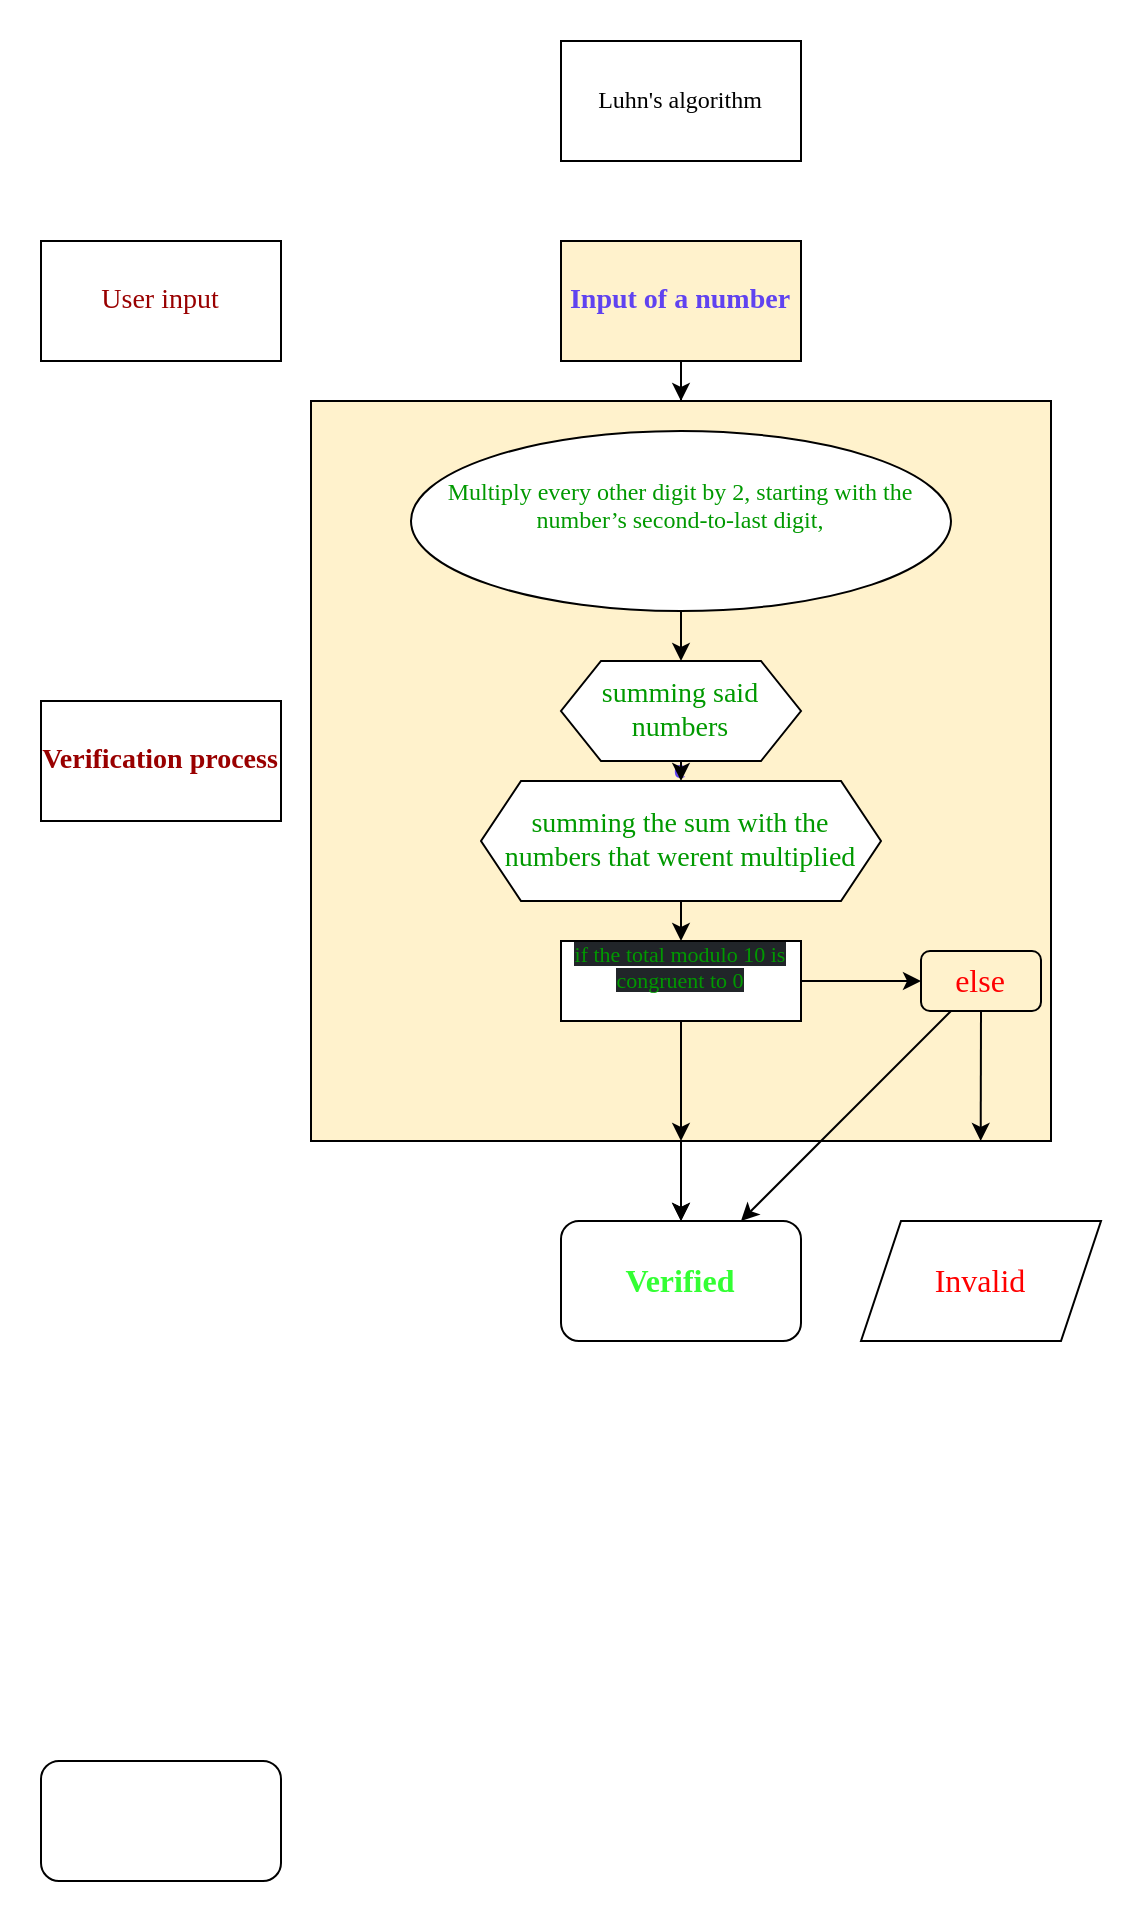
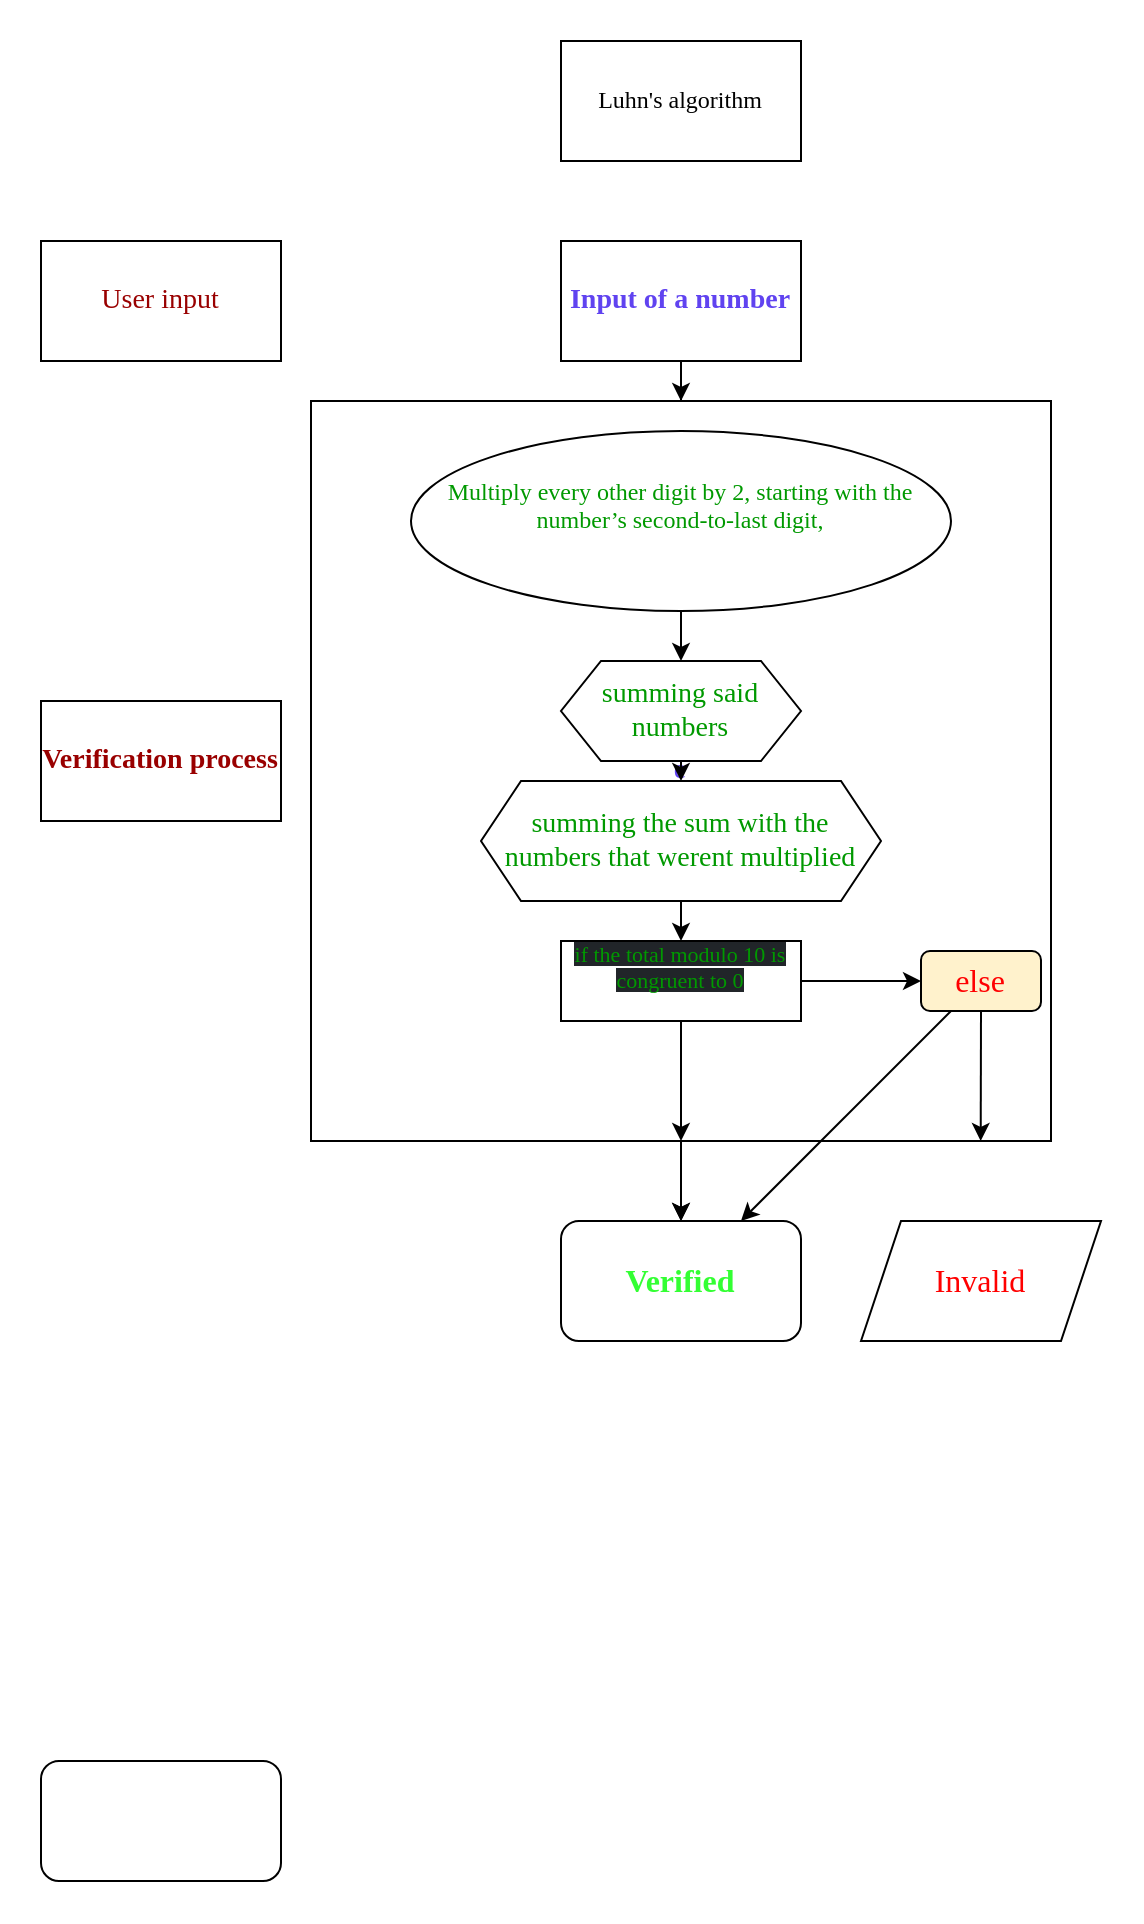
(681, 301) -> (681, 301)
(681, 771) -> (681, 771)
